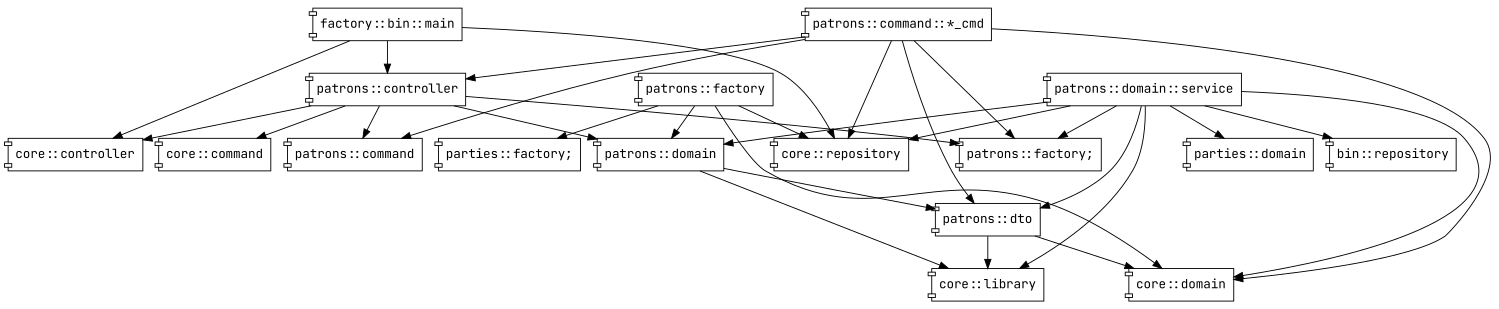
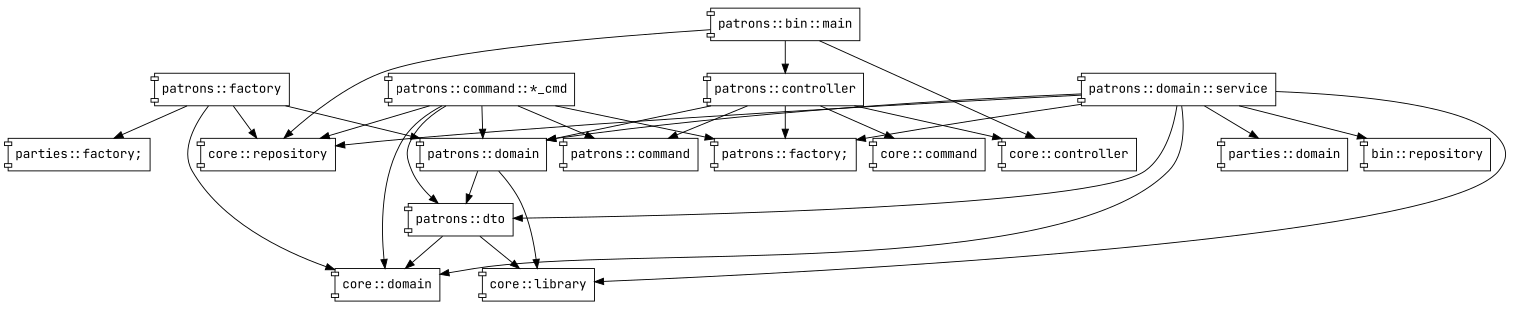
(387, 24) -> (785, 24)
(640, 57) -> (482, 118)
